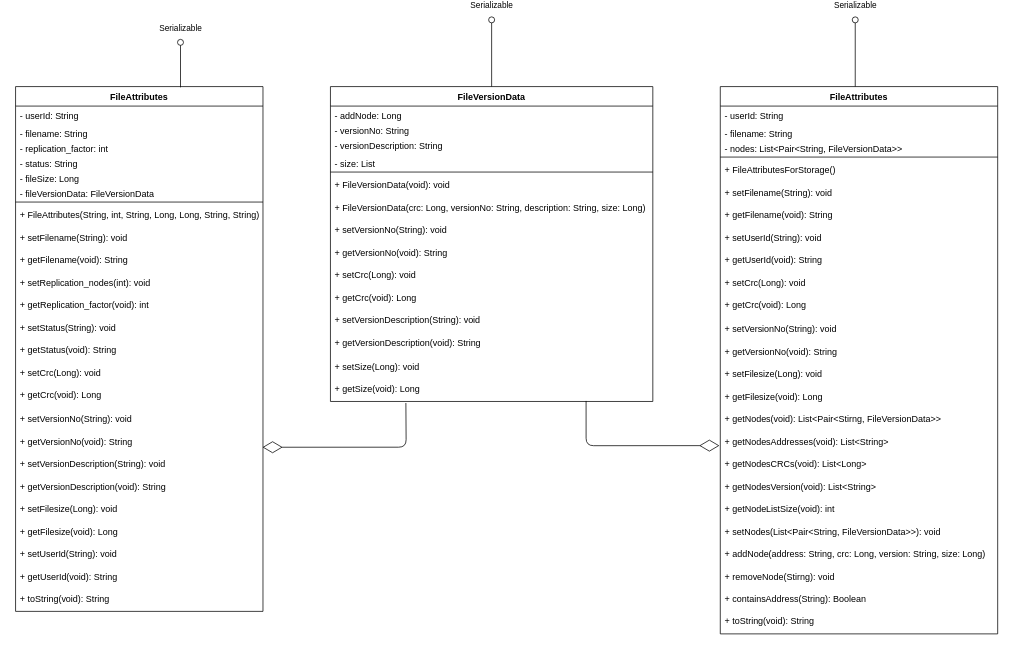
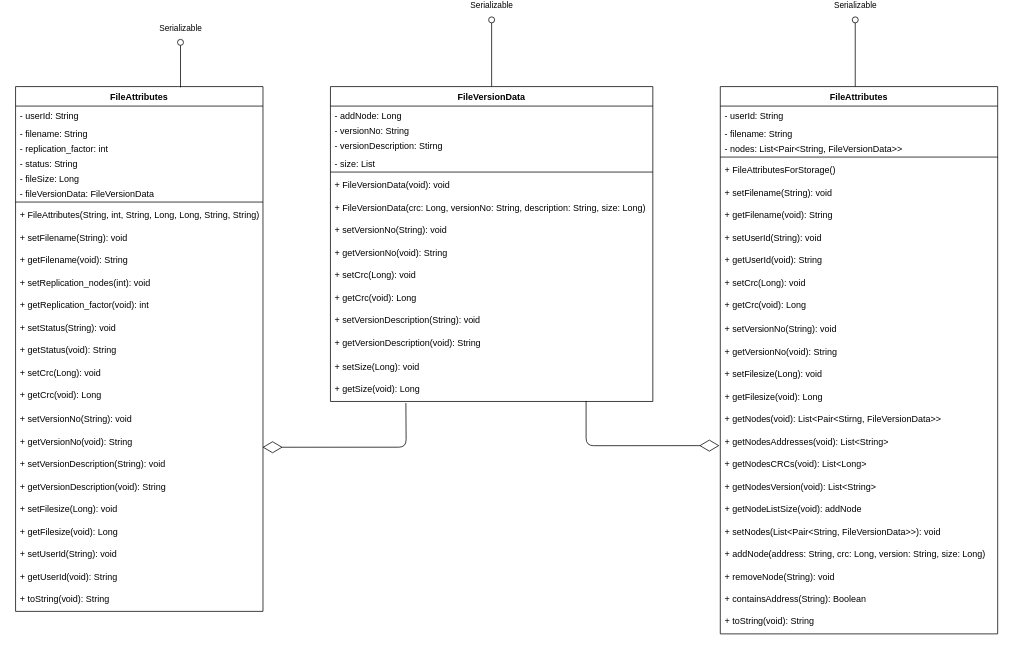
(397, 146) -> (397, 146)
(787, 509) -> (798, 509)
(784, 577) -> (784, 577)
